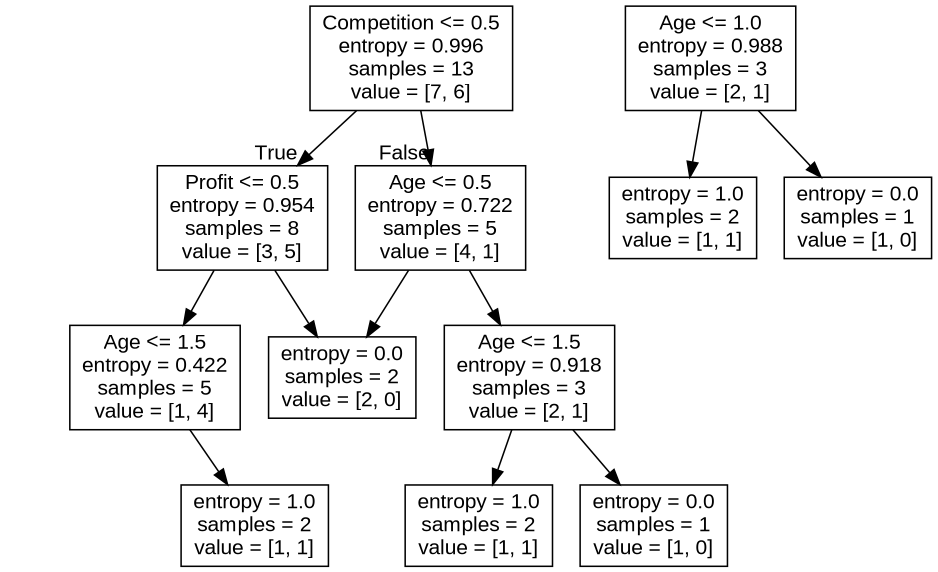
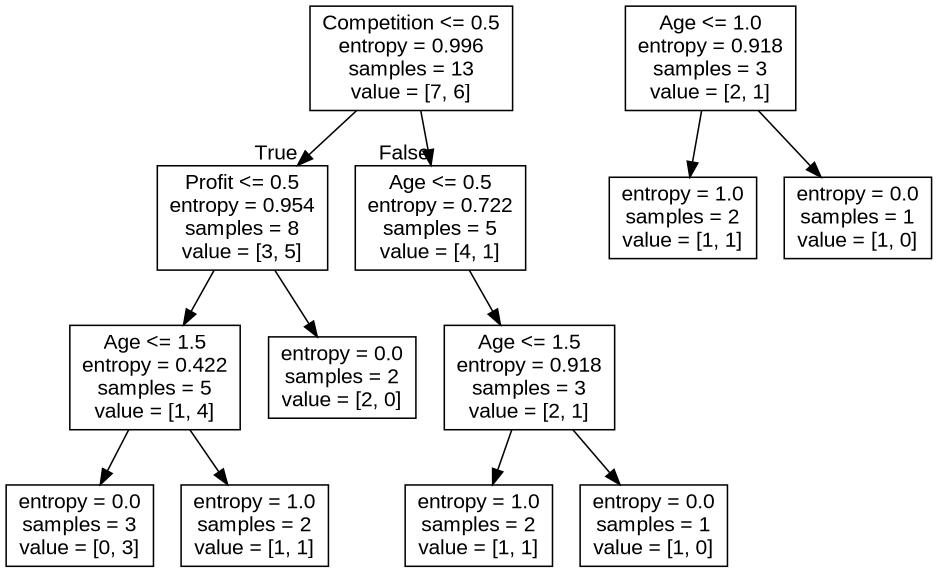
(711, 58) -> (711, 58)
(392, 297) -> none
none -> (80, 526)
